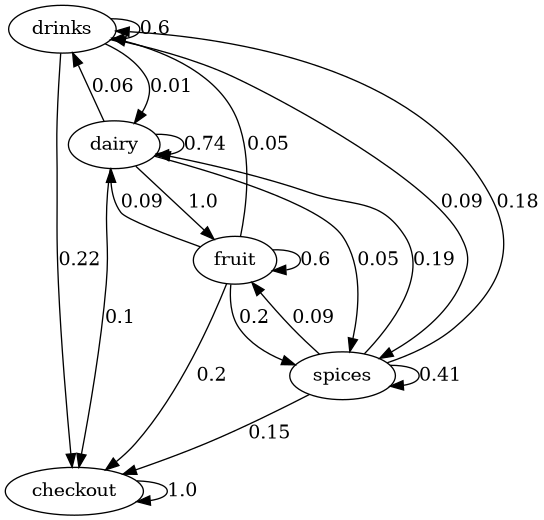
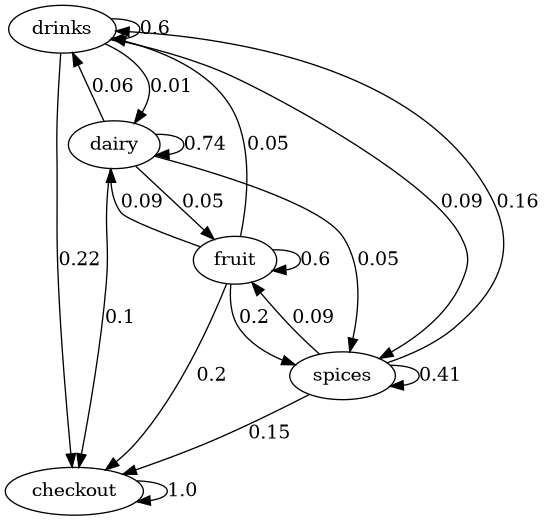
(203, 202) -> (203, 202)
(518, 202) -> (518, 202)
(357, 204) -> none
